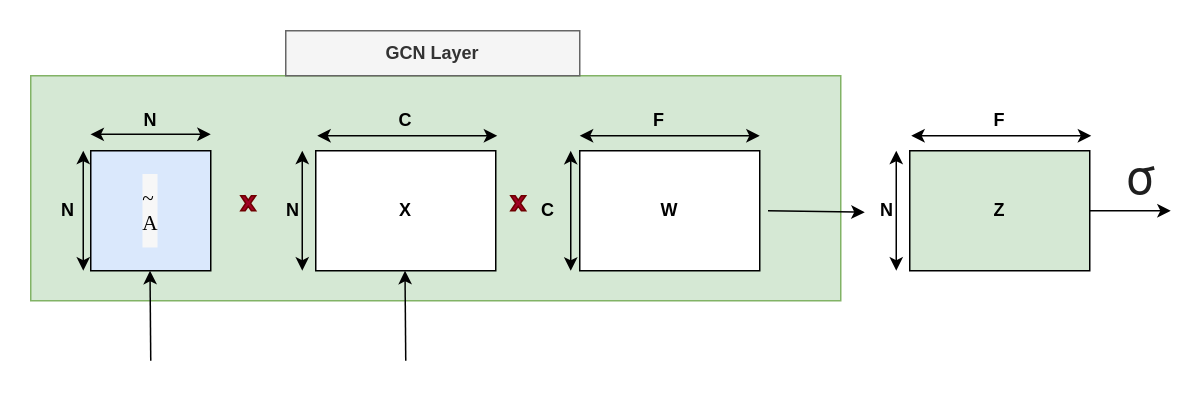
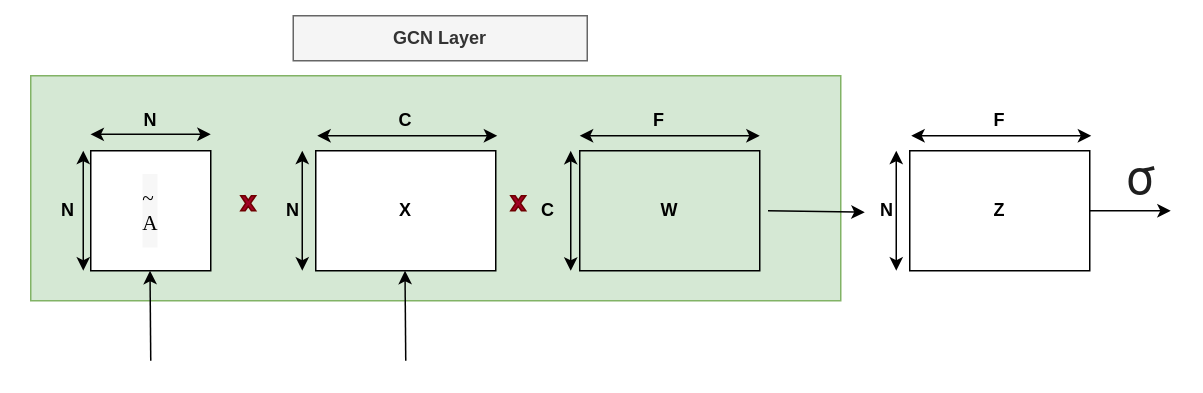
(433, 53) -> (440, 38)
(151, 211) -> (151, 211)
(670, 211) -> (670, 211)
(1000, 211) -> (1000, 211)
